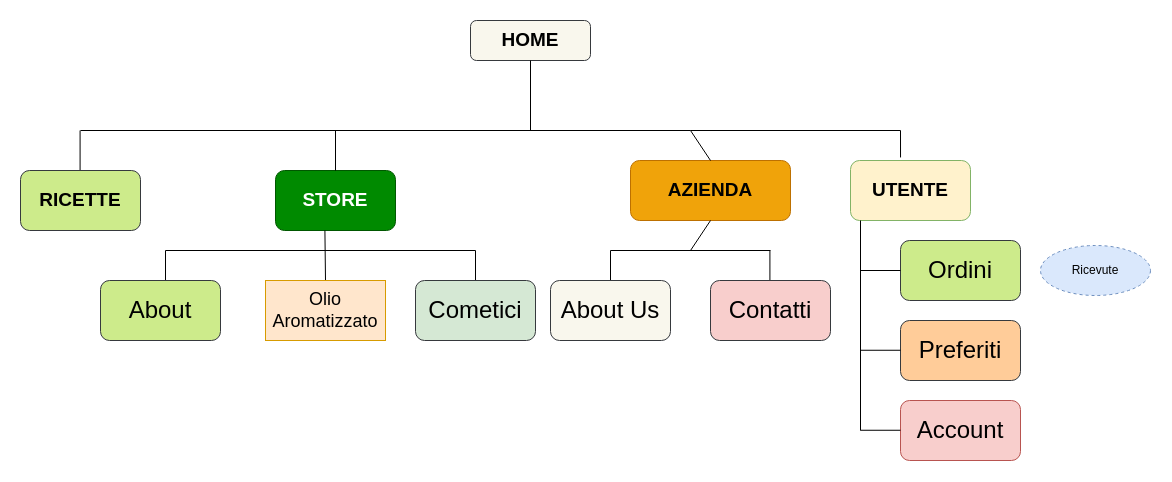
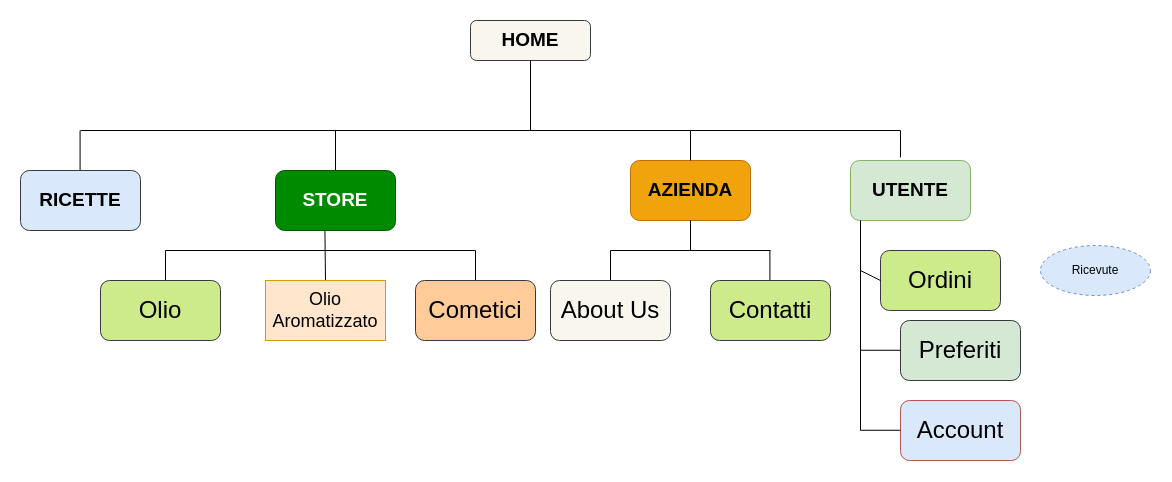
(711, 191) -> (691, 191)
(911, 191) -> (911, 191)
(81, 201) -> (81, 201)
(961, 271) -> (941, 281)
(161, 311) -> (161, 311)
(476, 311) -> (476, 311)
(771, 311) -> (771, 311)
(961, 351) -> (961, 351)
(961, 431) -> (961, 431)
